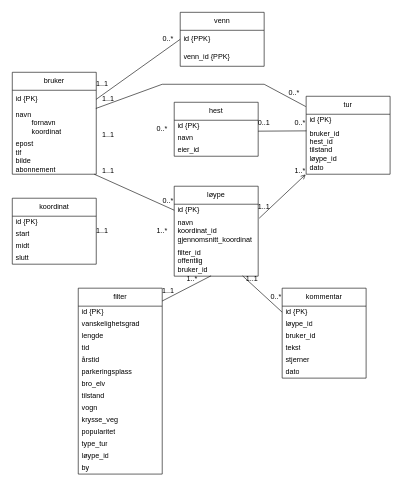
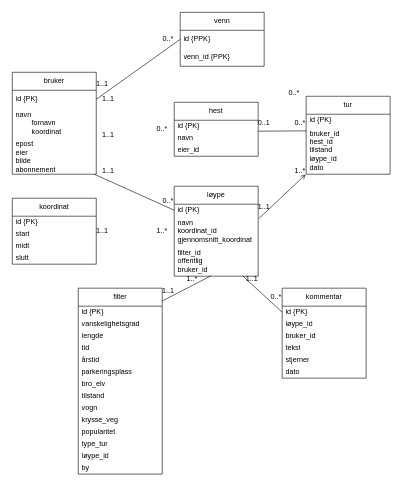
(202, 84) -> none
(36, 156) -> (36, 156)
